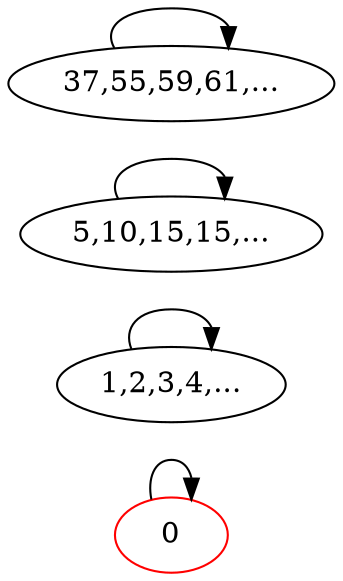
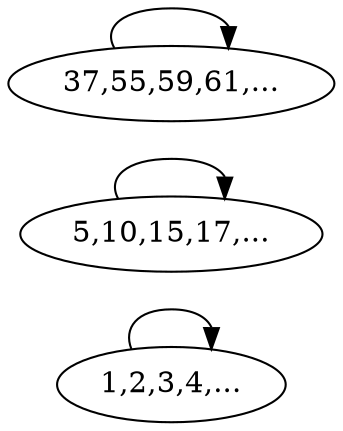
(171, 234) -> (171, 234)
(171, 535) -> none
